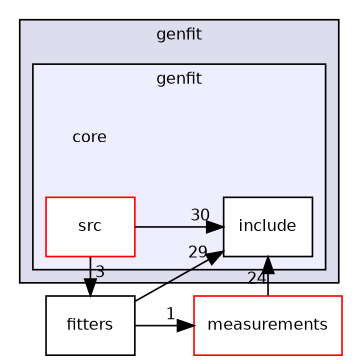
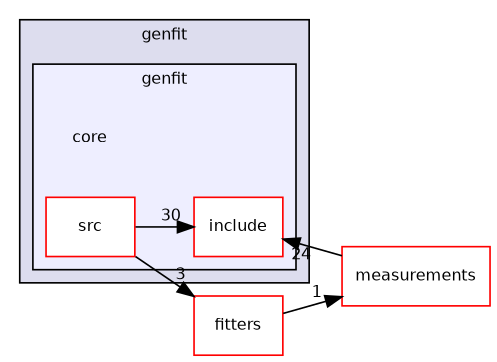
(268, 227) -> (238, 227)
(172, 280) -> none
(90, 326) -> (238, 326)
